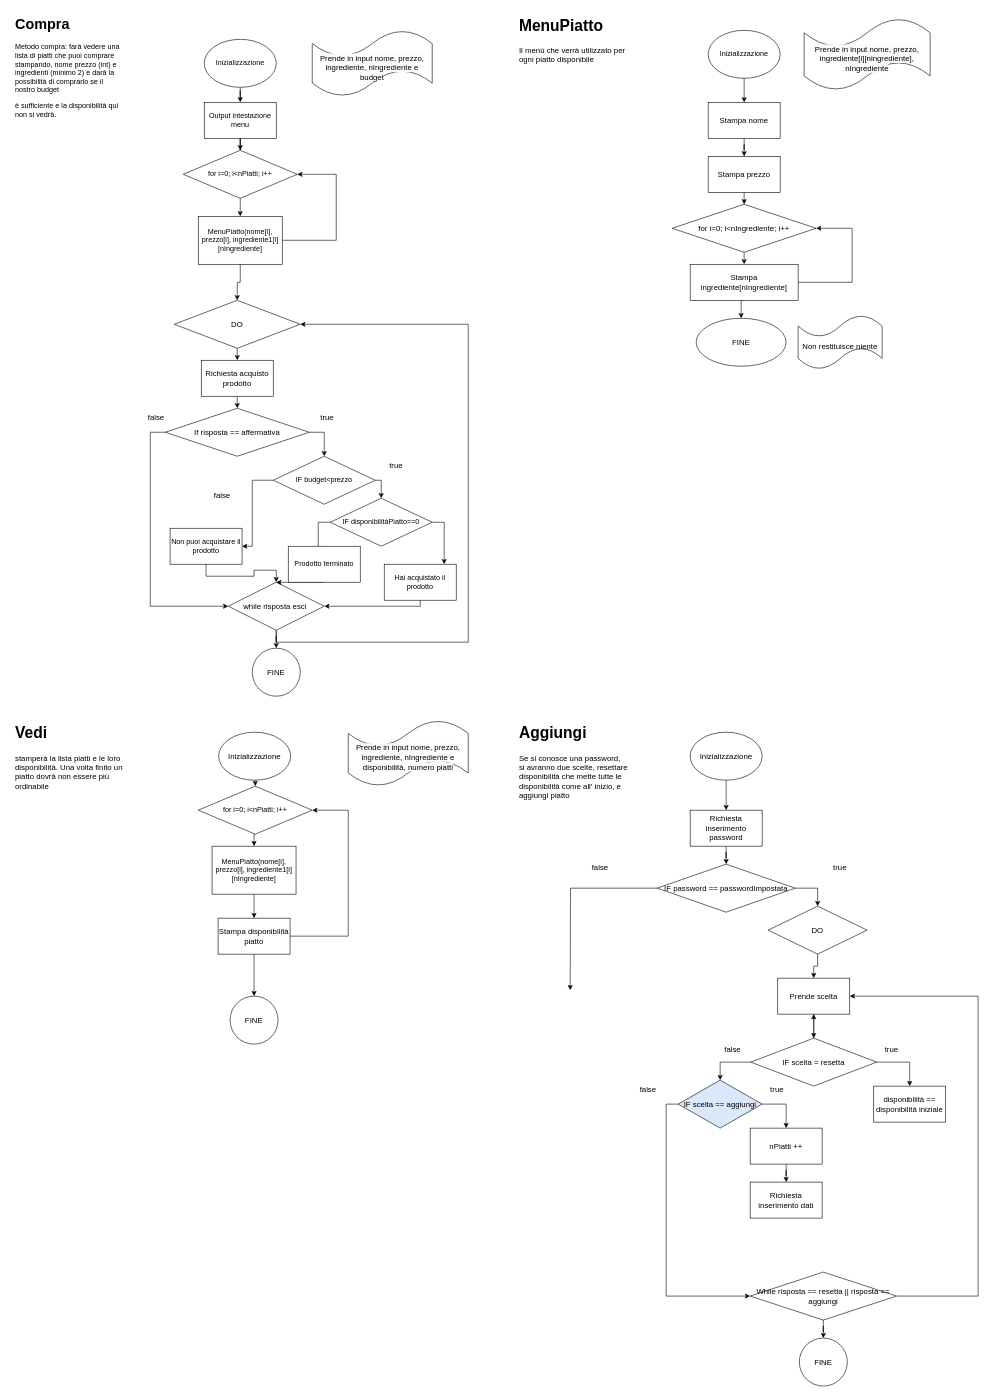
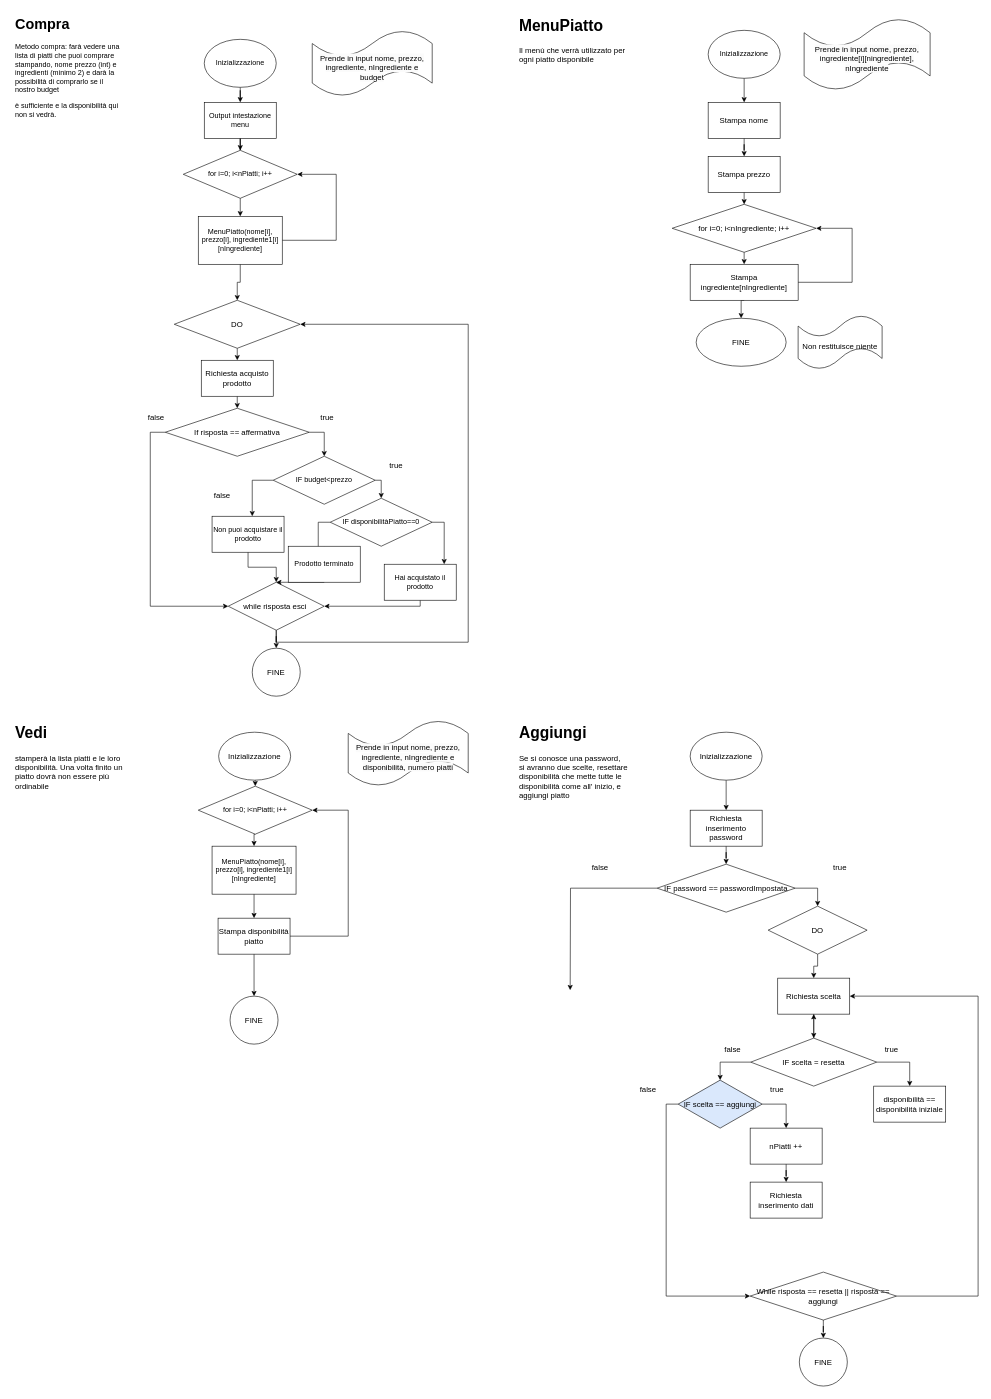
(206, 546) -> (248, 534)
(814, 996) -> (814, 996)
